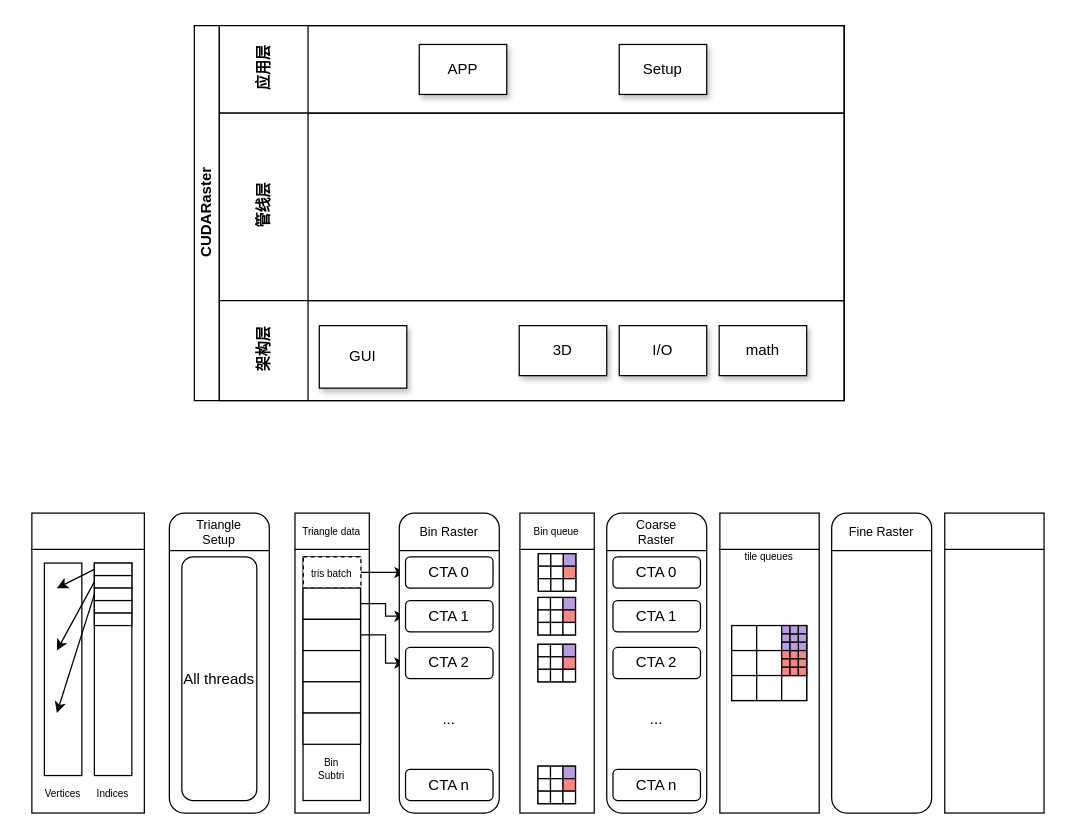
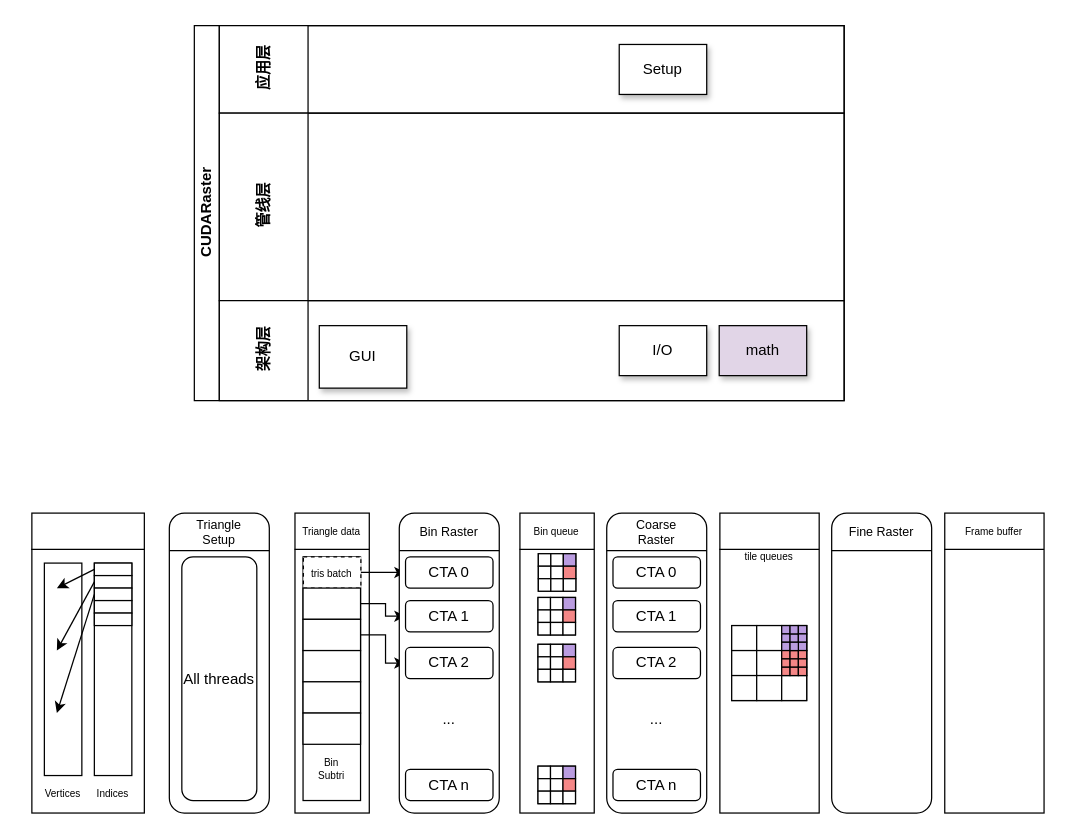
(463, 69) -> none
(563, 351) -> none
(763, 351) -> (763, 351)
none -> (995, 532)
